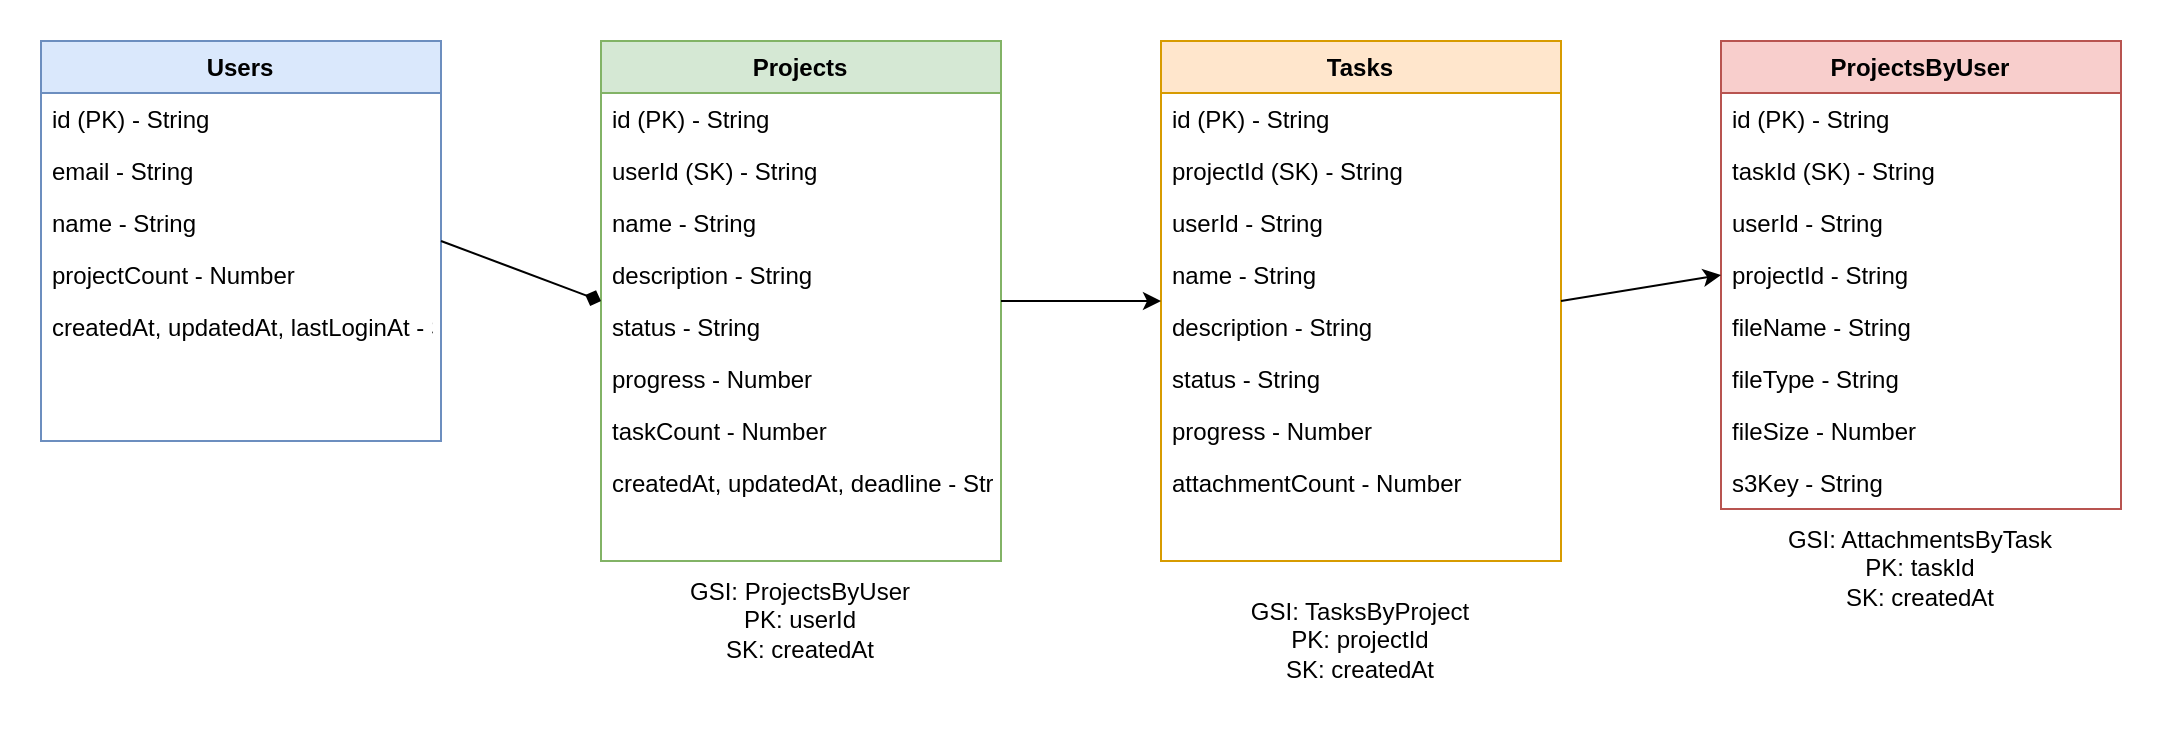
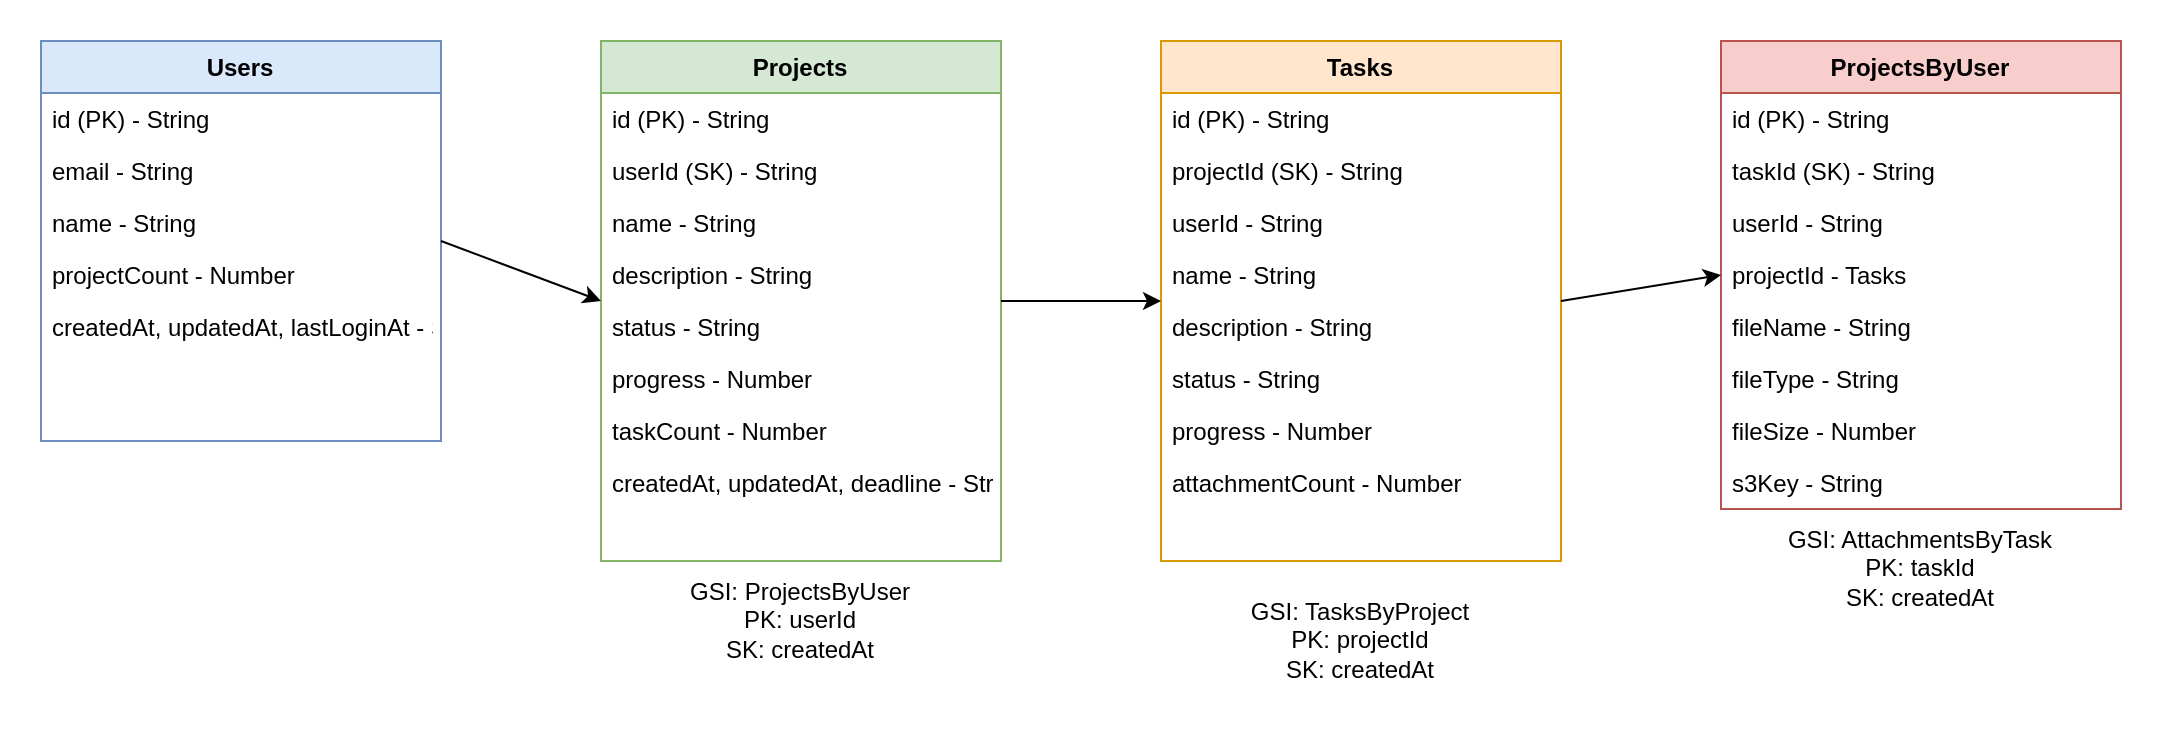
(1844, 276) -> (1840, 276)
(586, 295) -> (586, 295)
